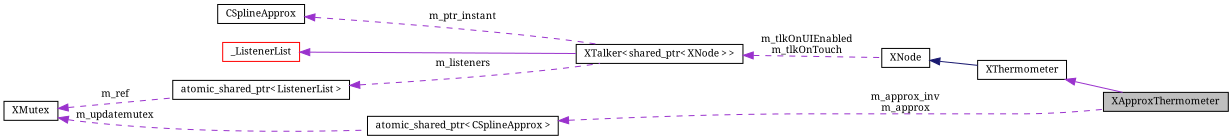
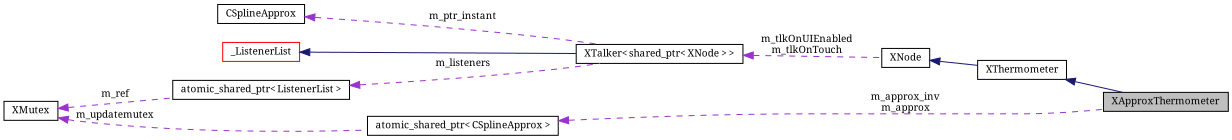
(443, 53) -> (443, 53)
(1099, 87) -> (1099, 87)
